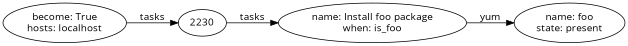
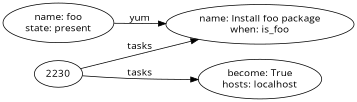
(148, 23) -> (137, 79)
(487, 23) -> (136, 23)
